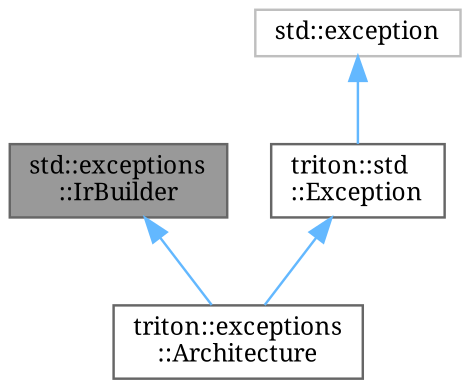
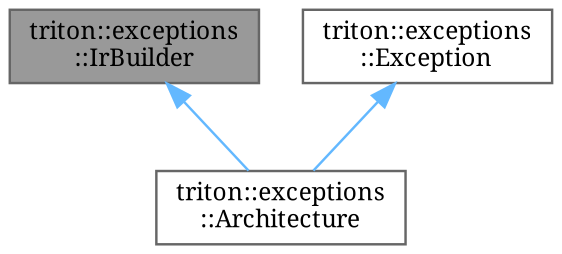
(358, 33) -> none
(118, 181) -> (134, 46)
(358, 181) -> (428, 46)
